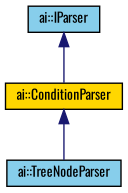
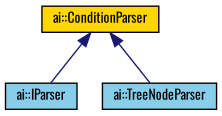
(64, 65) -> (66, 63)
